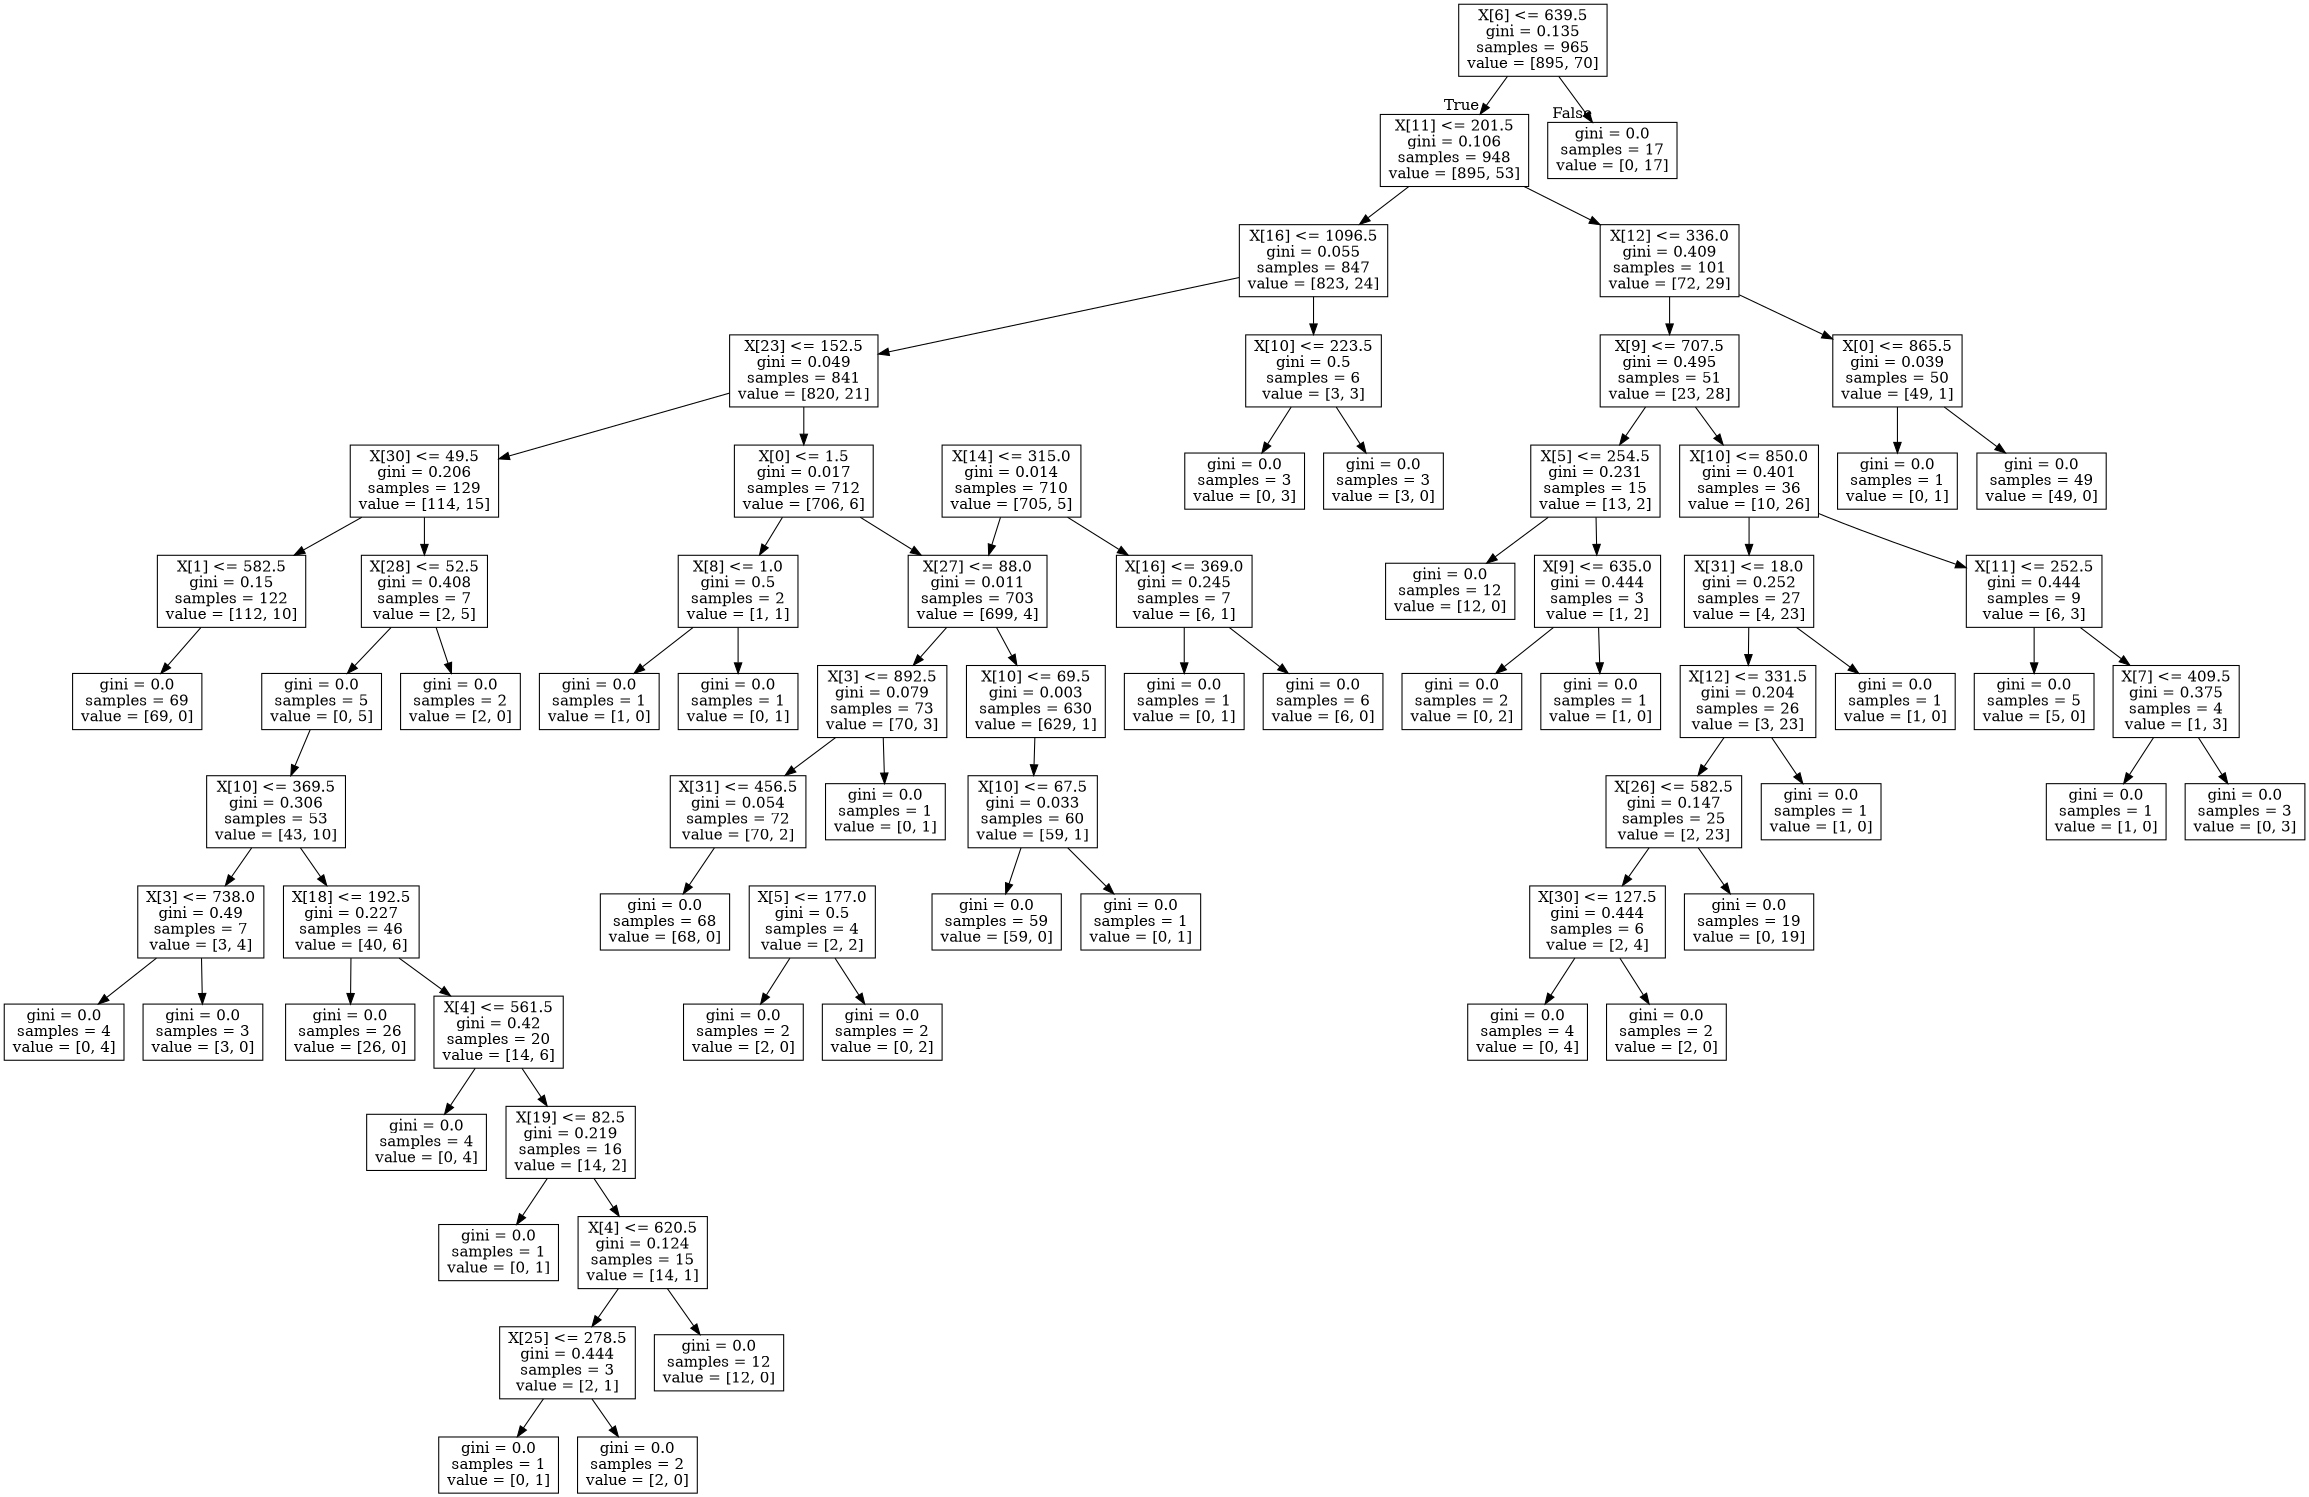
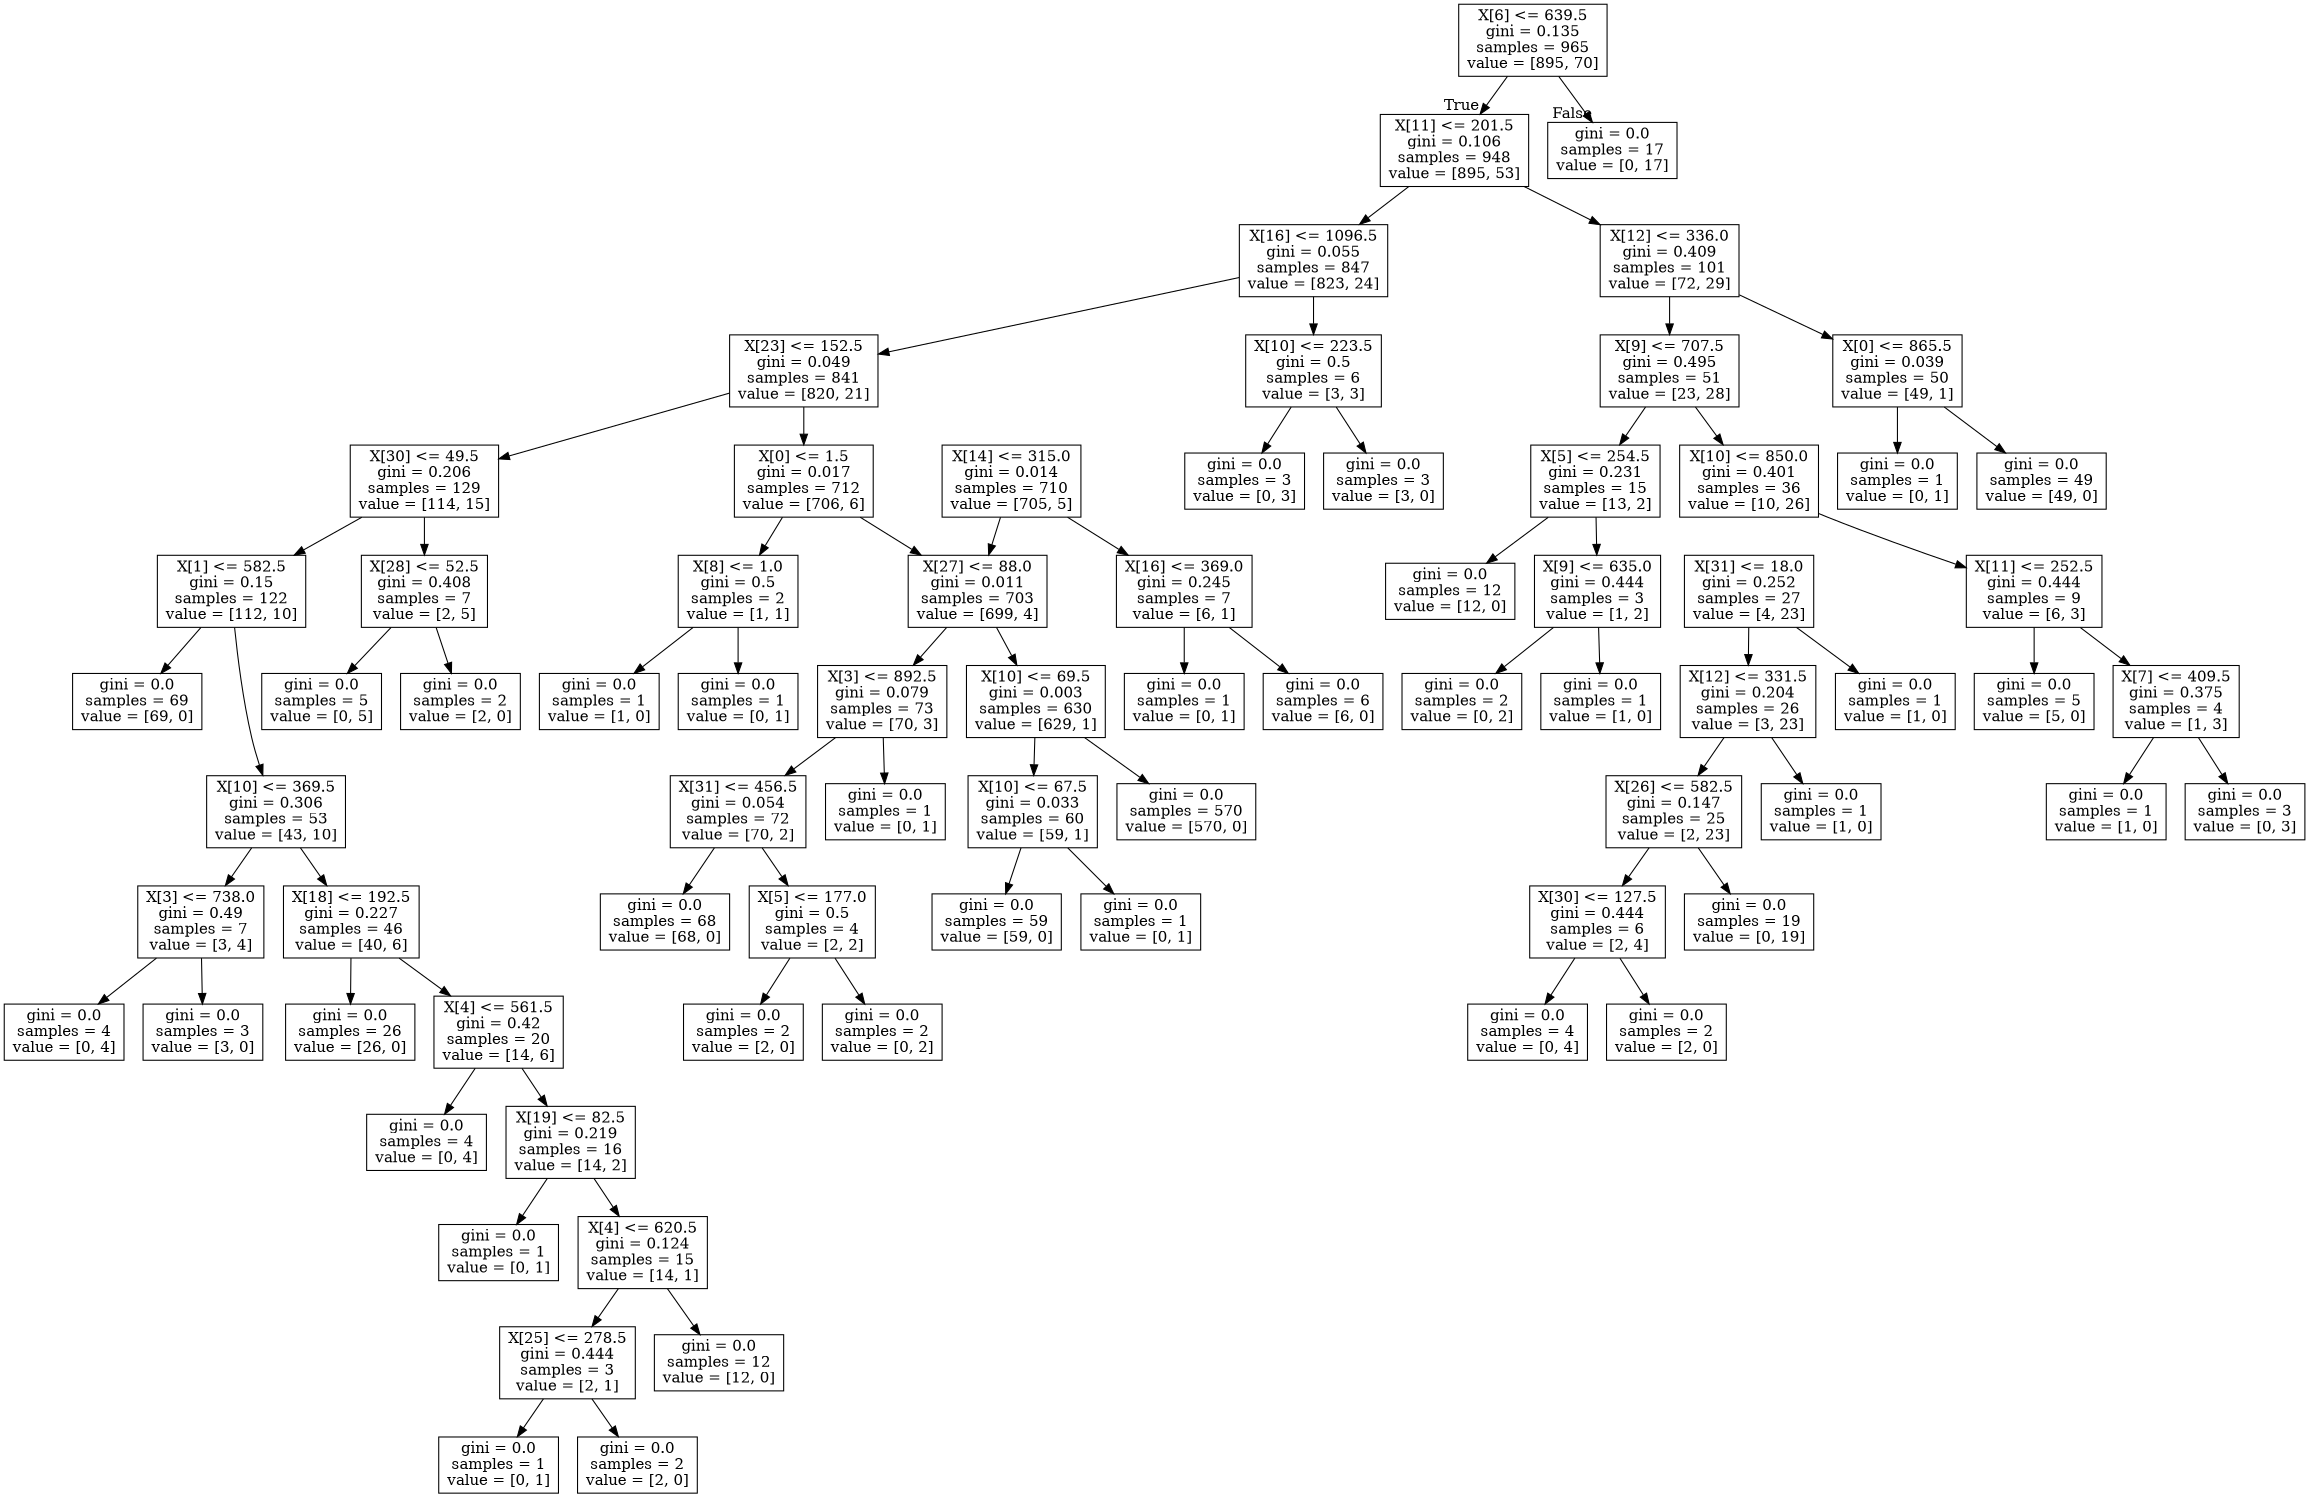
(1749, 531) -> none
(303, 748) -> (244, 697)
none -> (1186, 812)
none -> (772, 862)
